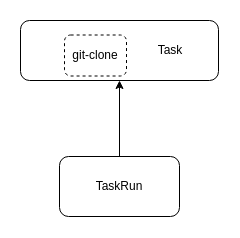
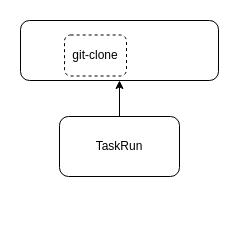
(171, 51) -> none
(120, 187) -> (120, 147)
